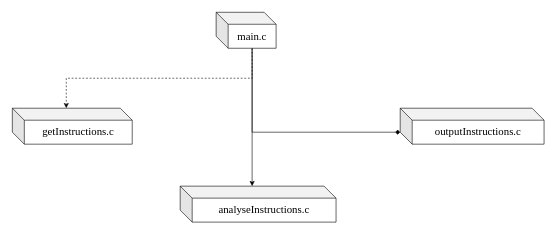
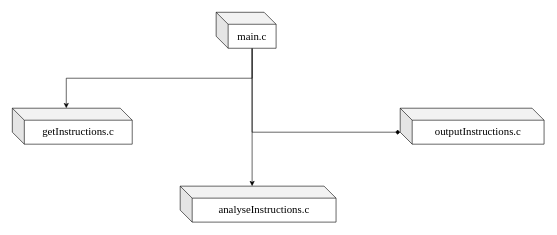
(145, 78) -> (145, 78)
